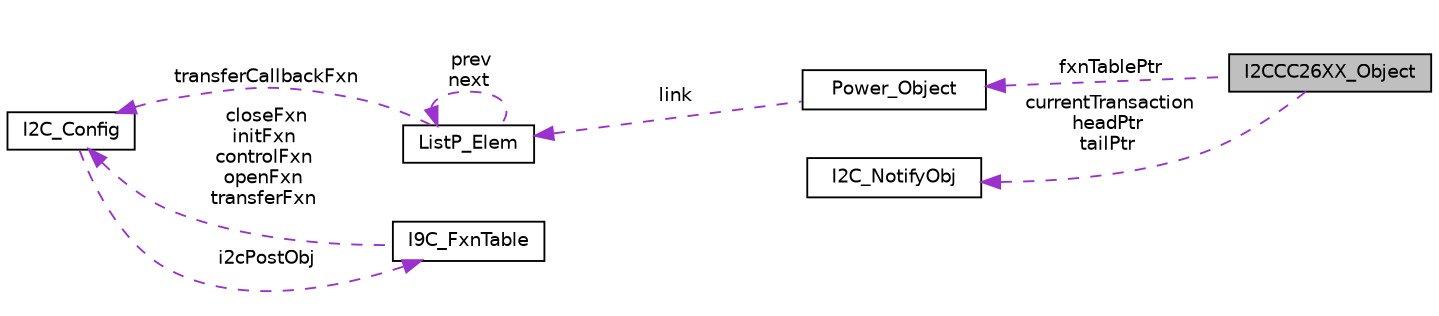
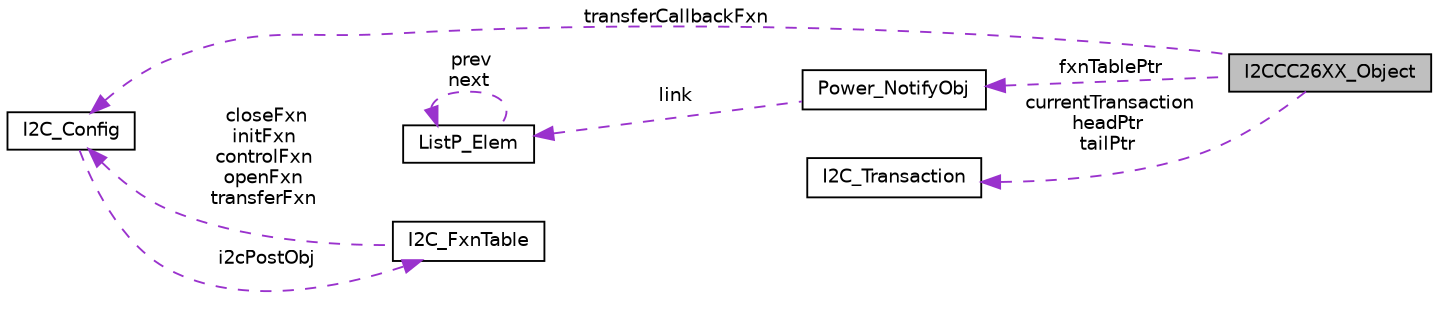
(286, 88) -> (662, 26)
(894, 90) -> (894, 90)
(894, 178) -> (894, 178)
(469, 241) -> (469, 241)
